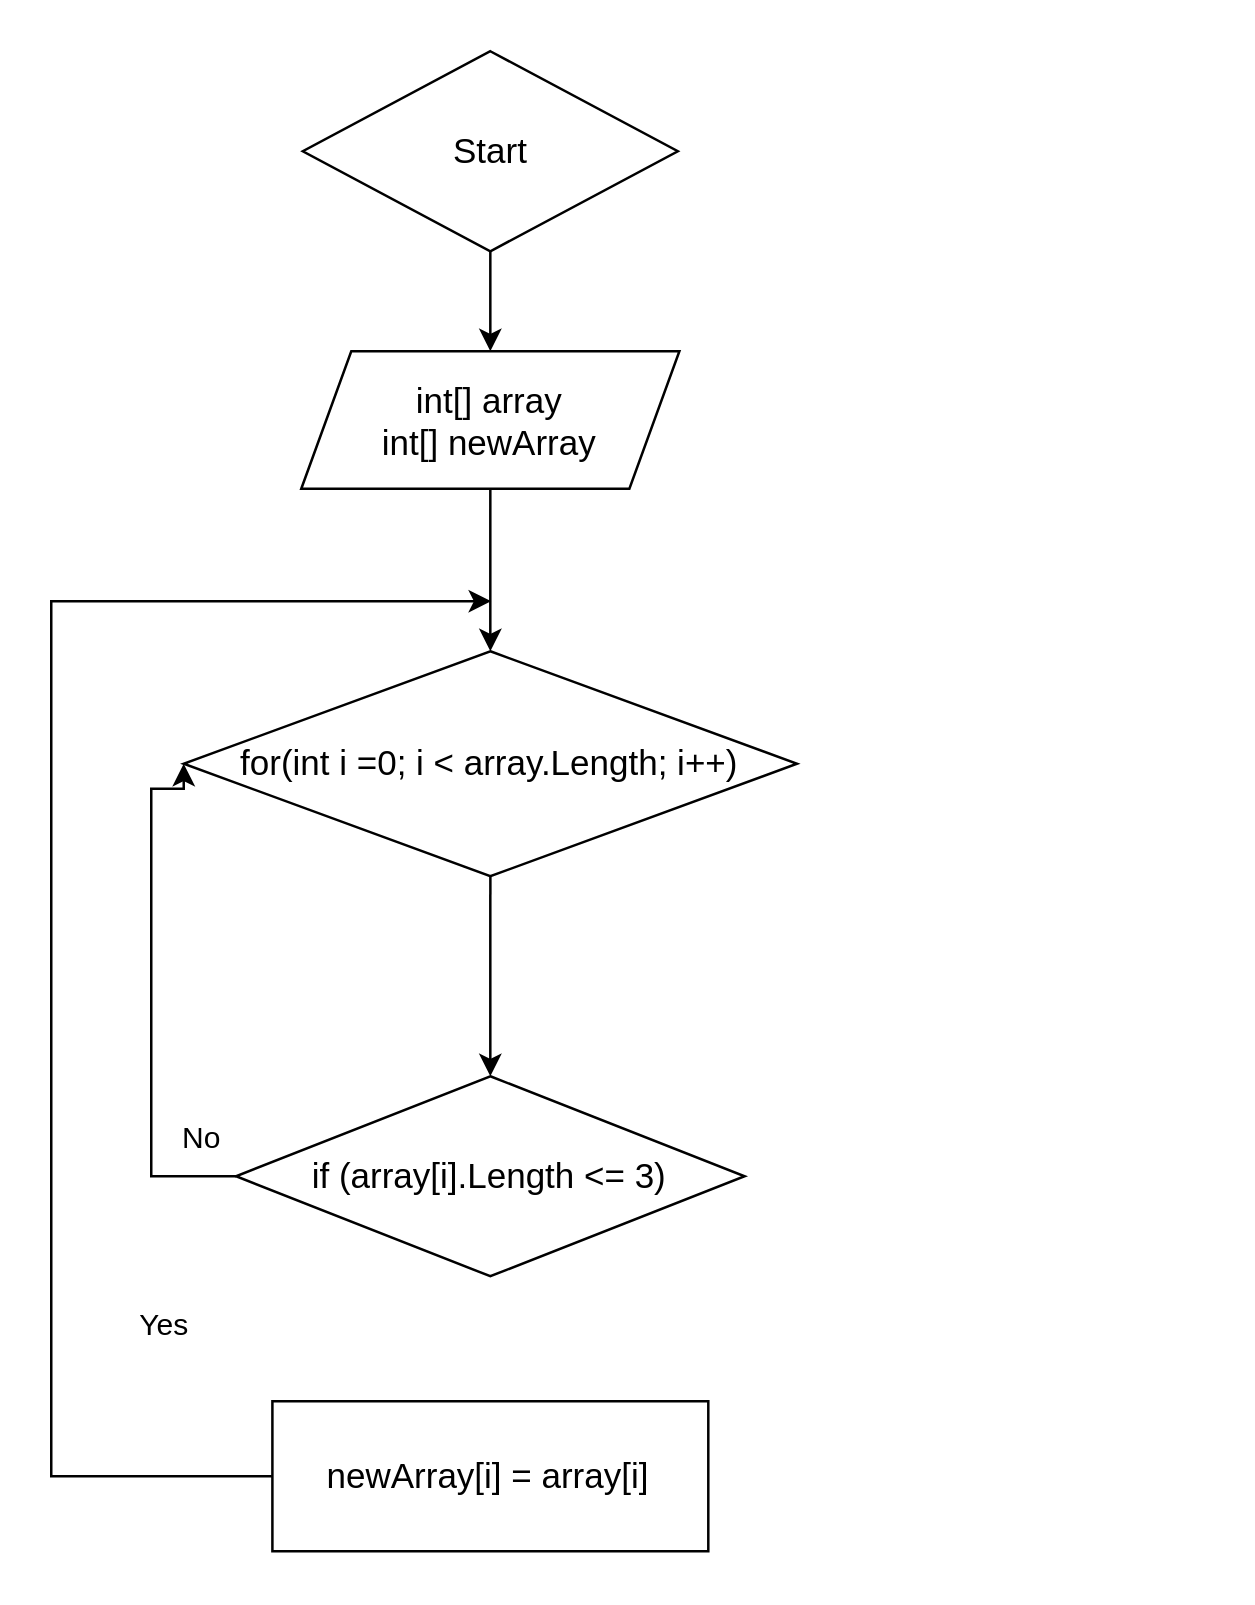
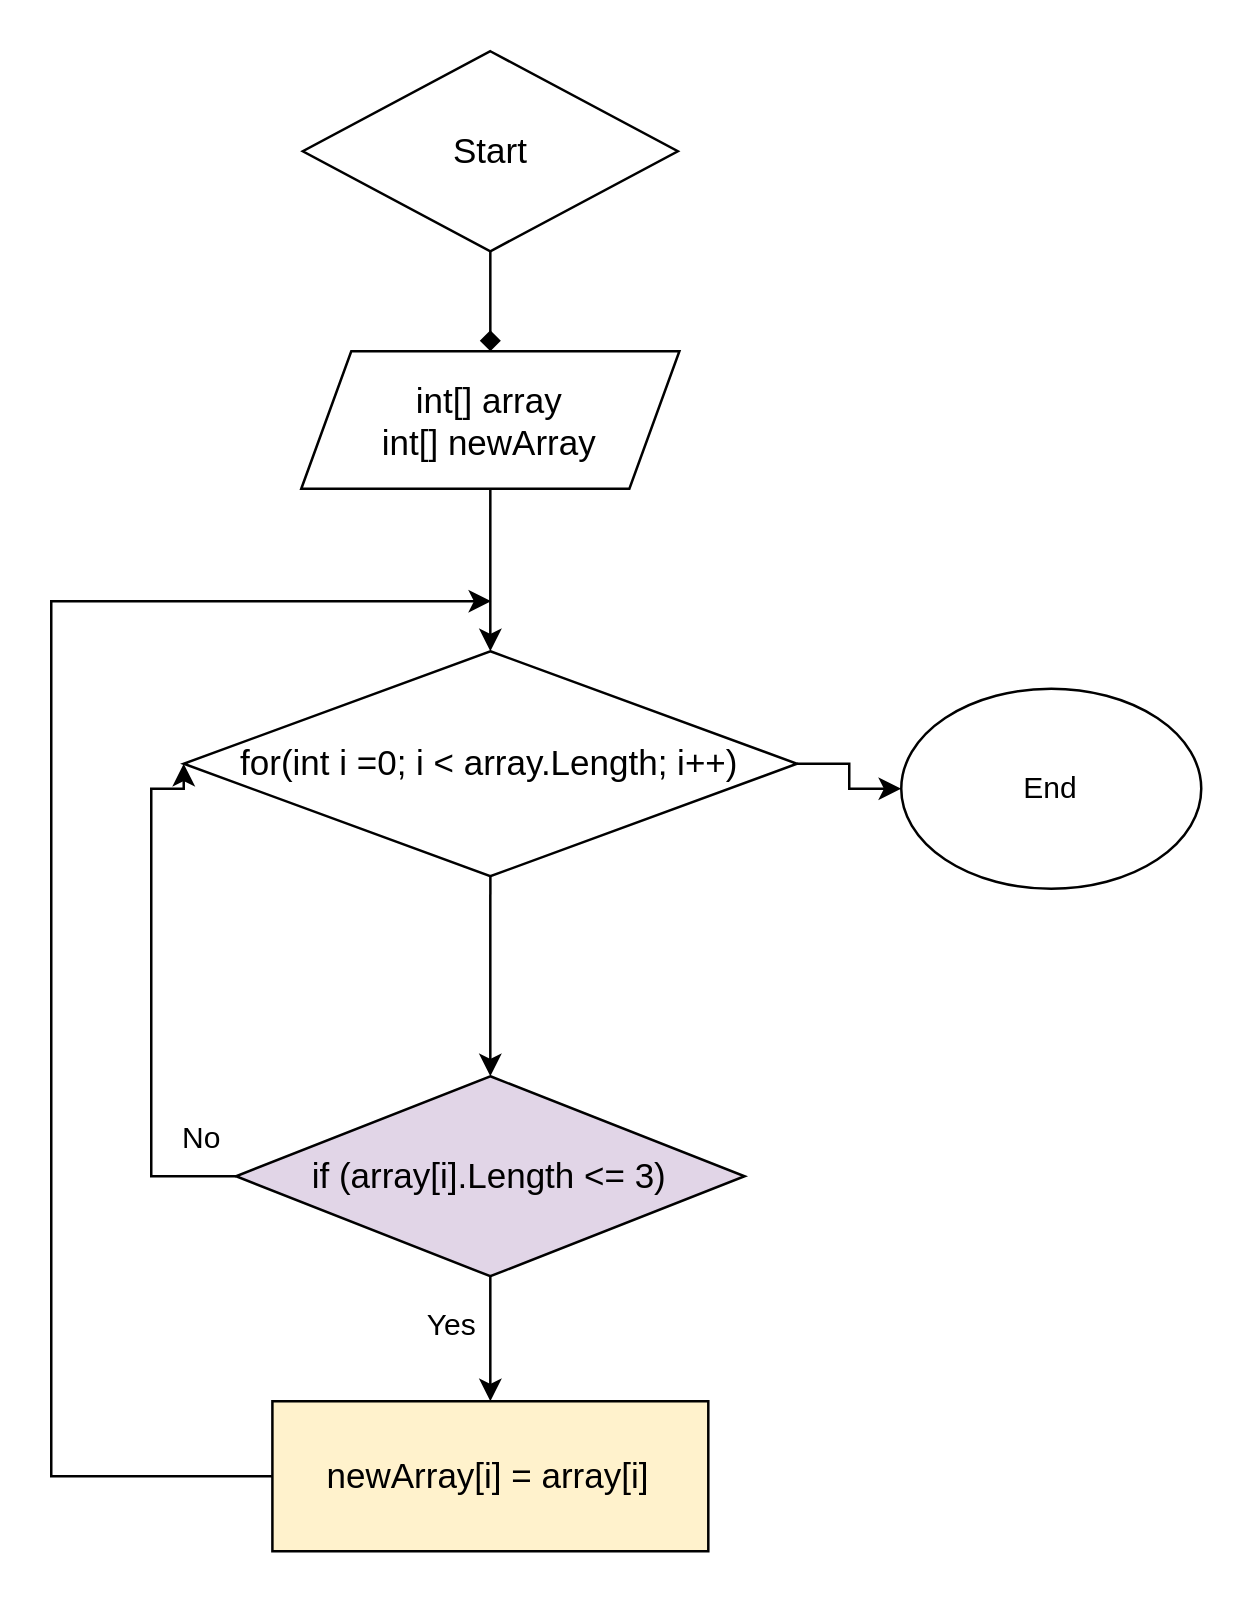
(490, 332) -> (490, 331)
none -> (849, 768)
none -> (1051, 789)
(490, 1176) -> (490, 1176)
(164, 1326) -> (451, 1326)
none -> (490, 1330)
(490, 1476) -> (490, 1476)
